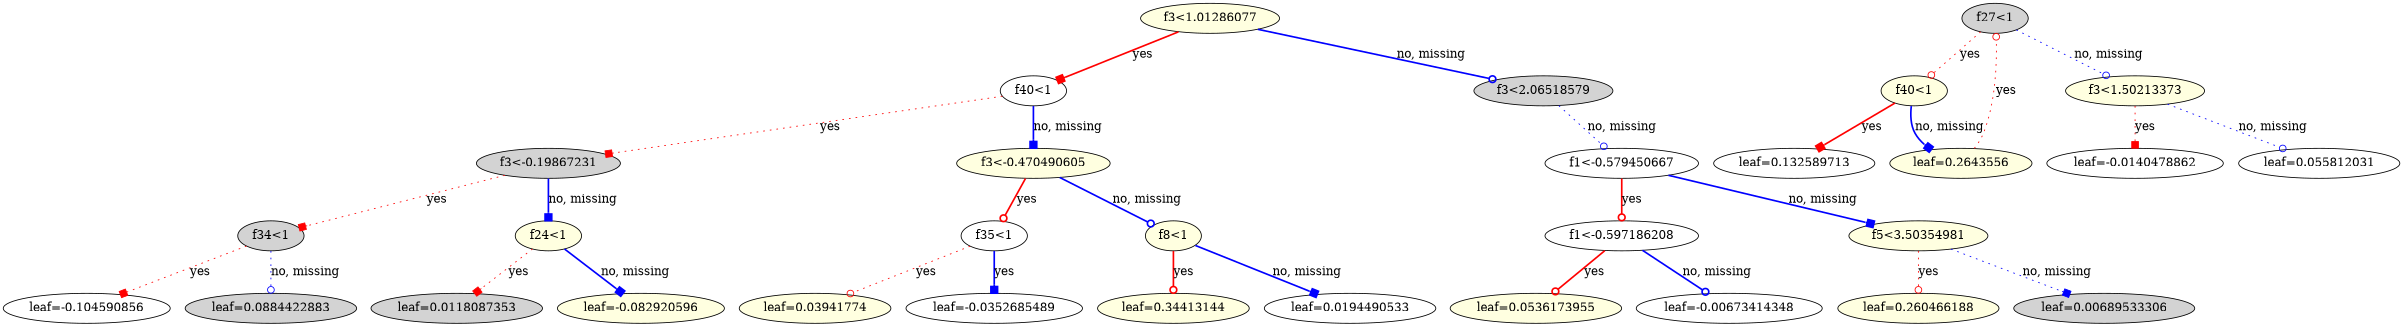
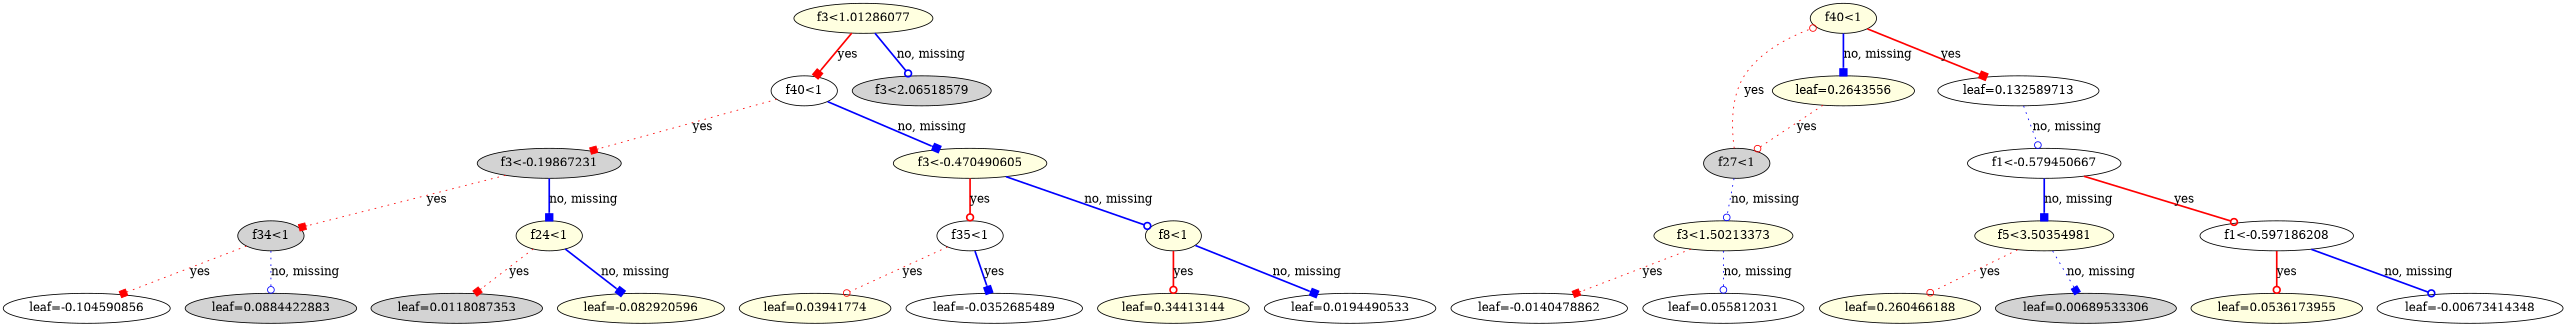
(1580, 125) -> (2030, 124)
